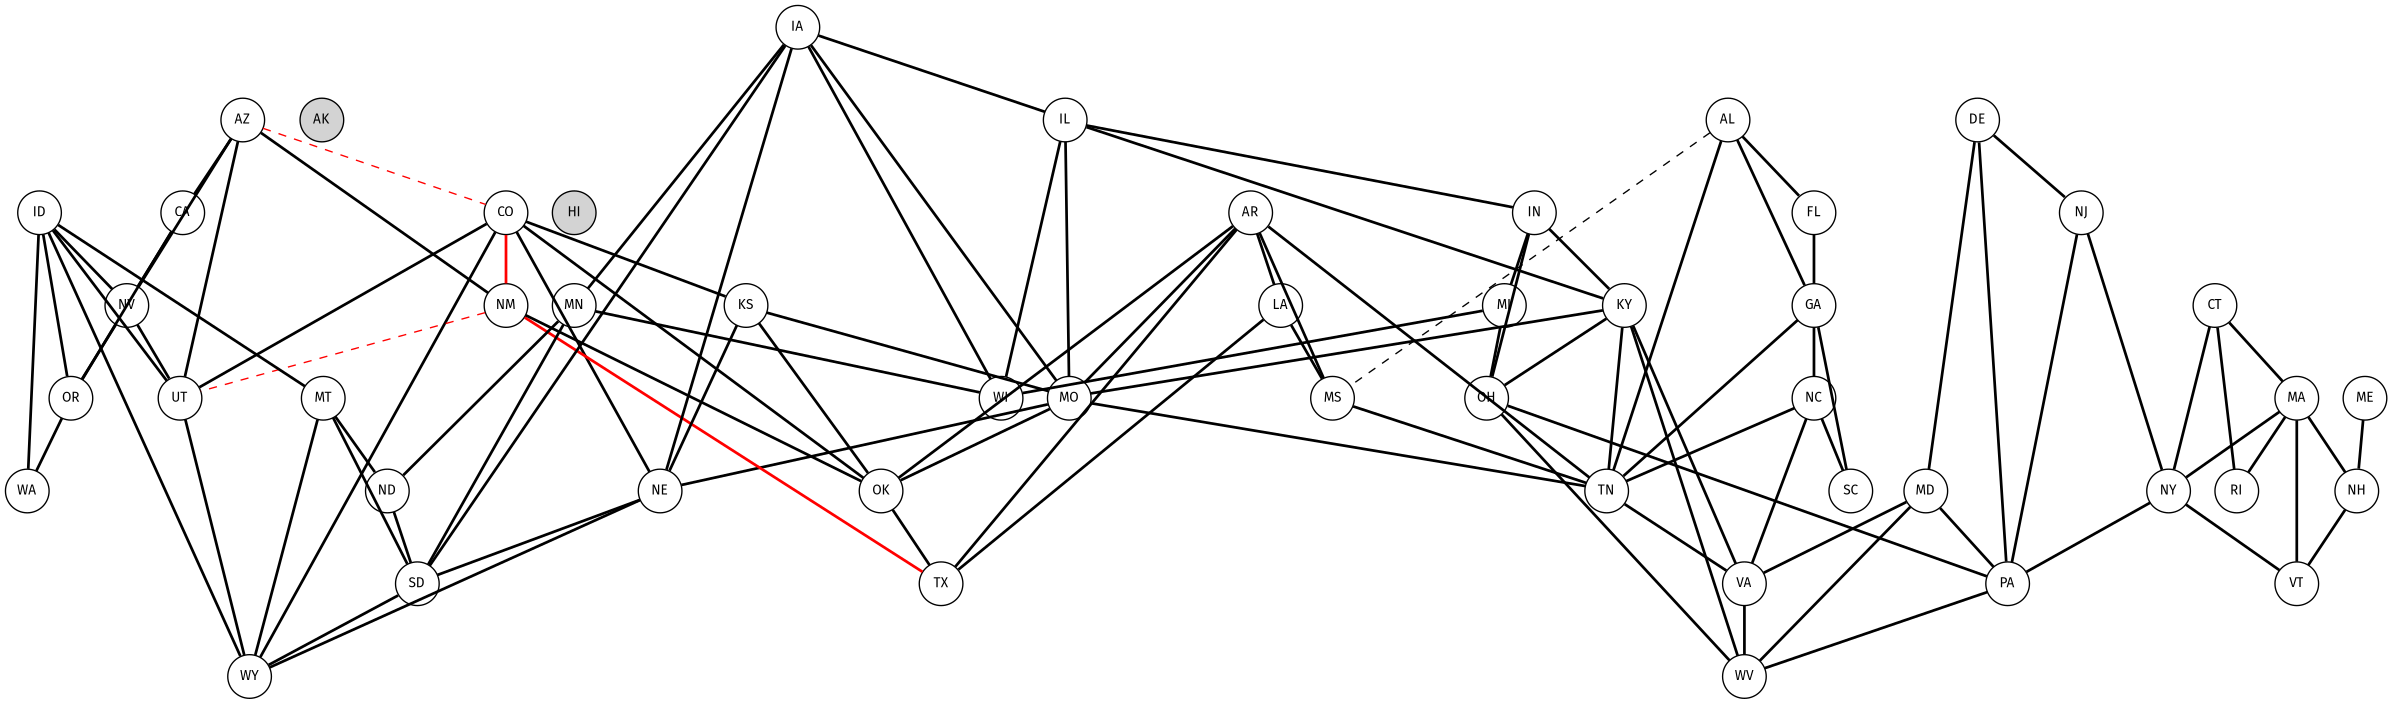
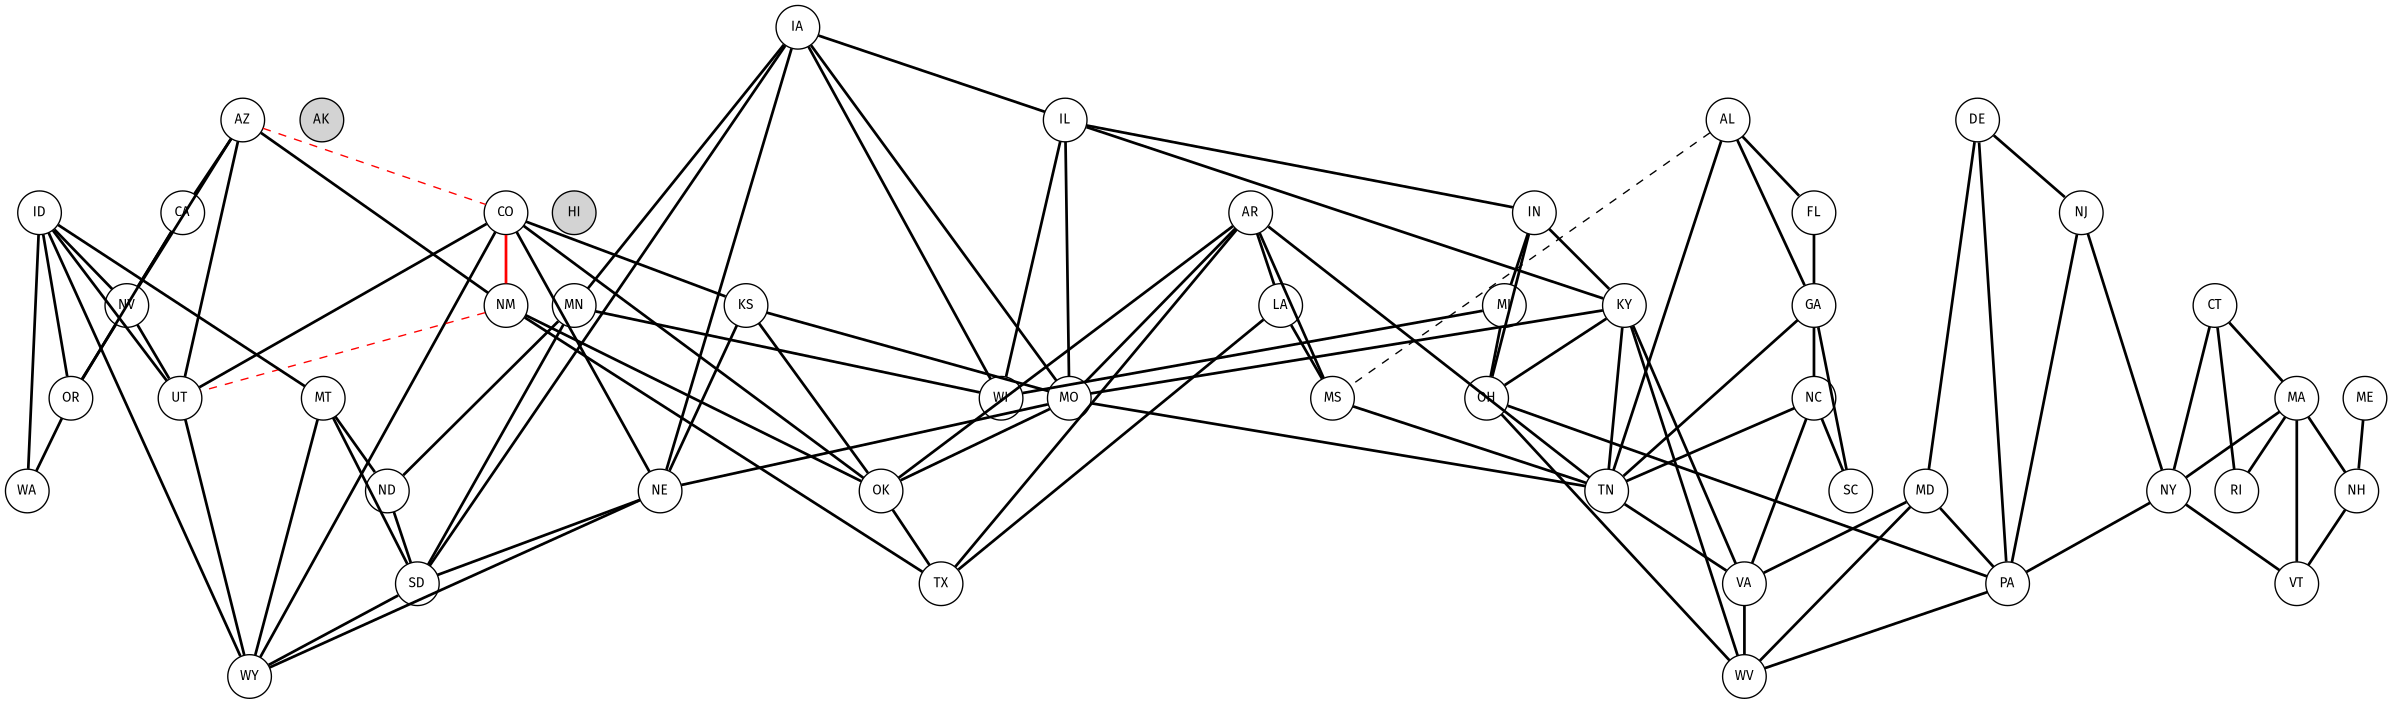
(724, 445) -> (724, 445)
